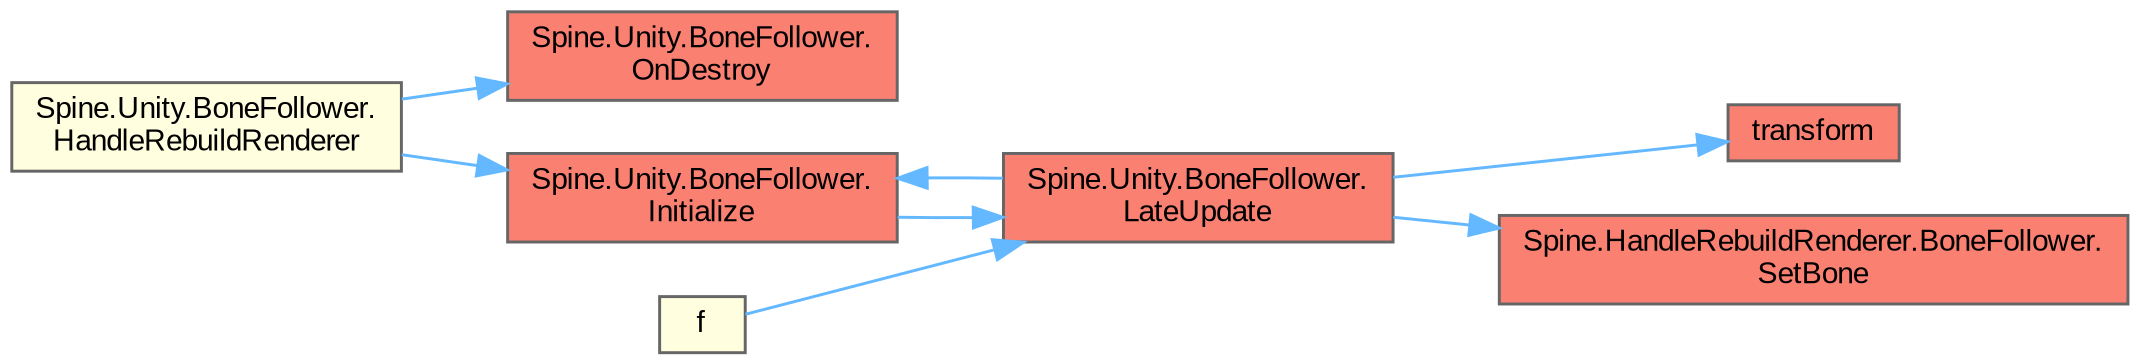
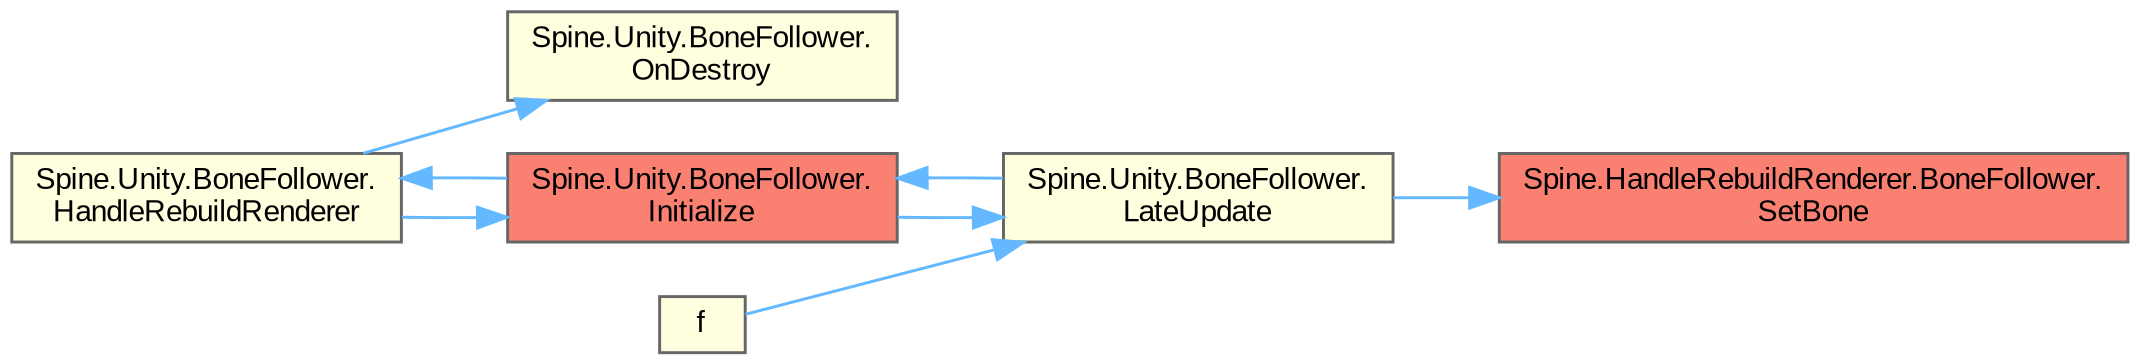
(702, 56) -> (702, 56)
(1814, 133) -> none
none -> (470, 178)
(1198, 198) -> (1198, 198)
